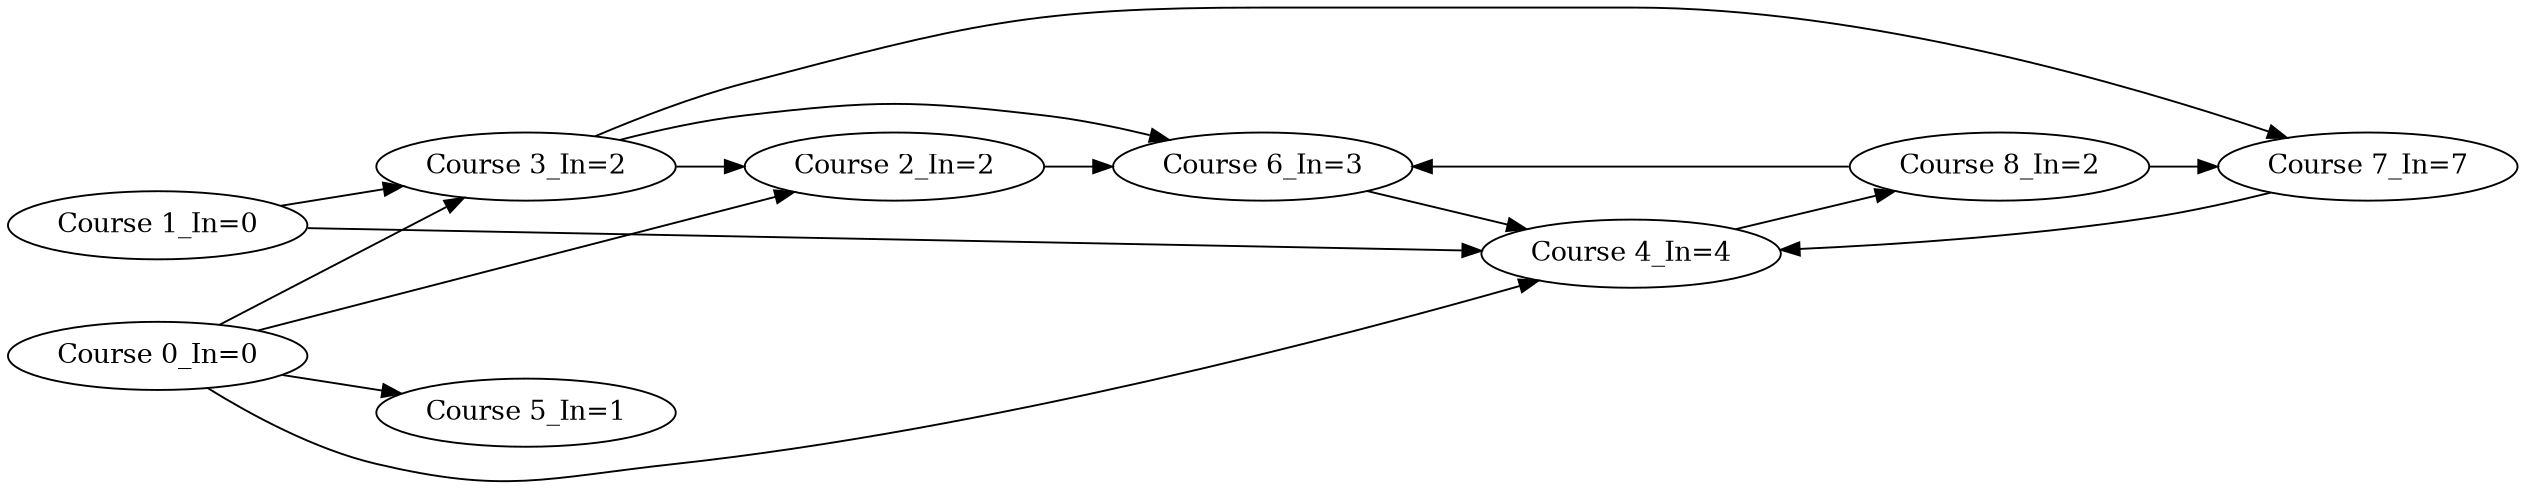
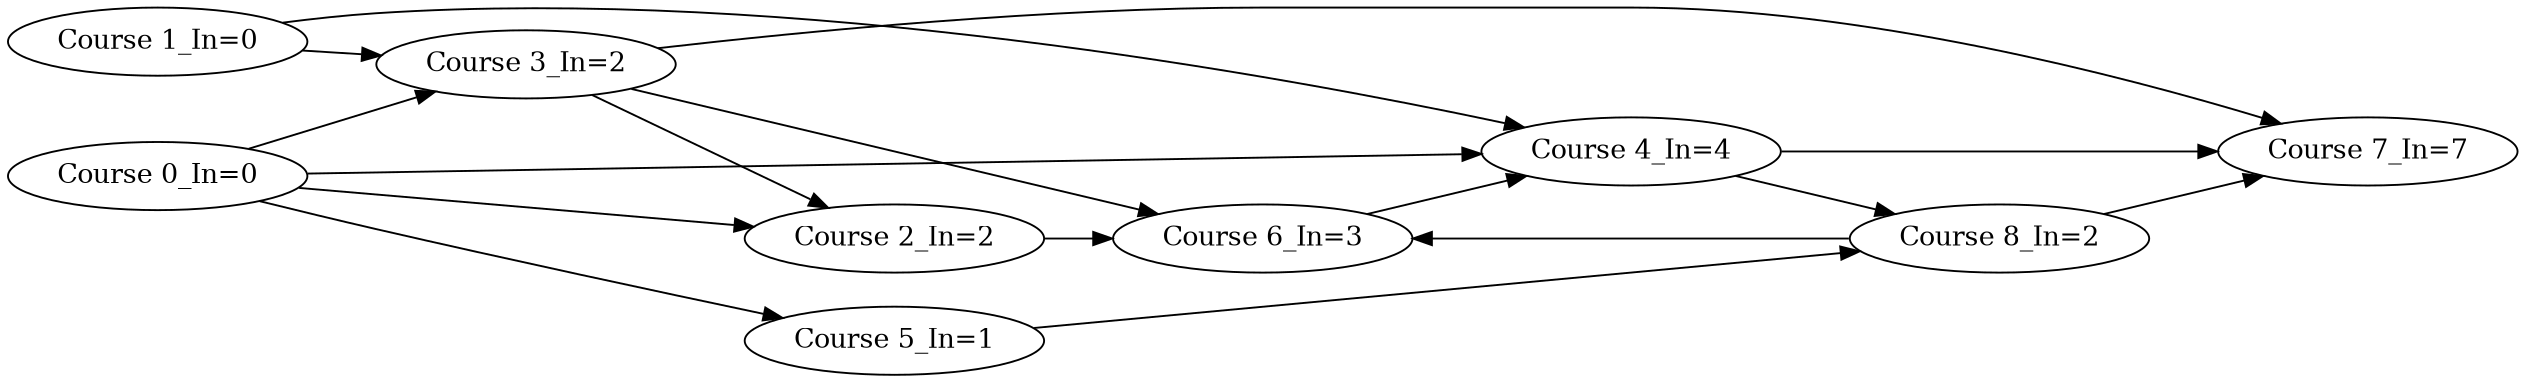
(2037, 232) -> (1990, 151)
none -> (1437, 291)
